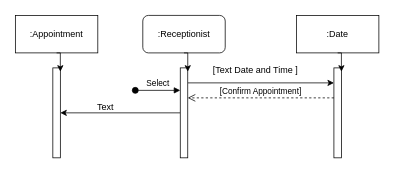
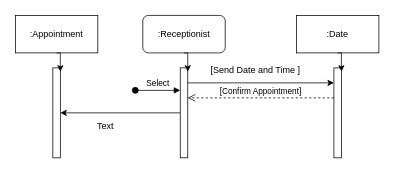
(256, 70) -> (256, 70)
(105, 108) -> (105, 126)
